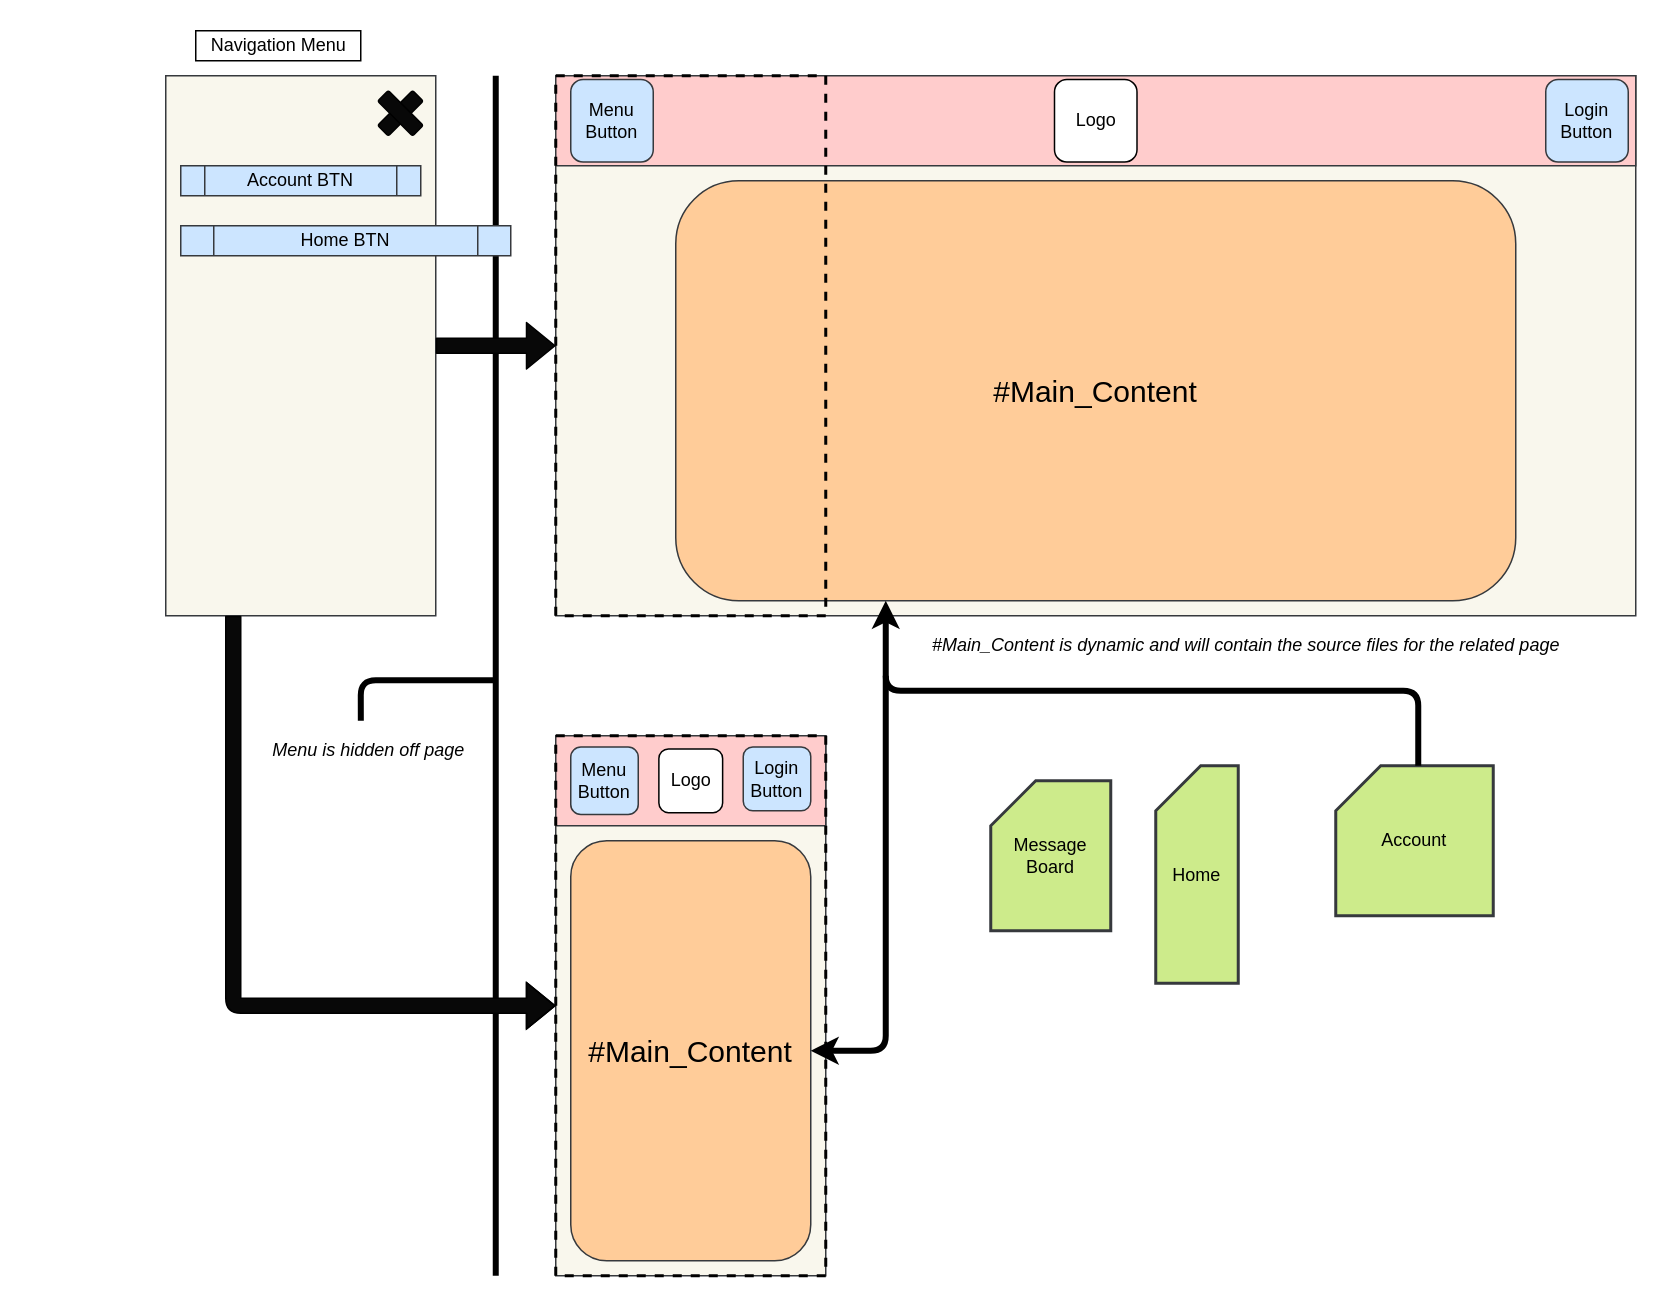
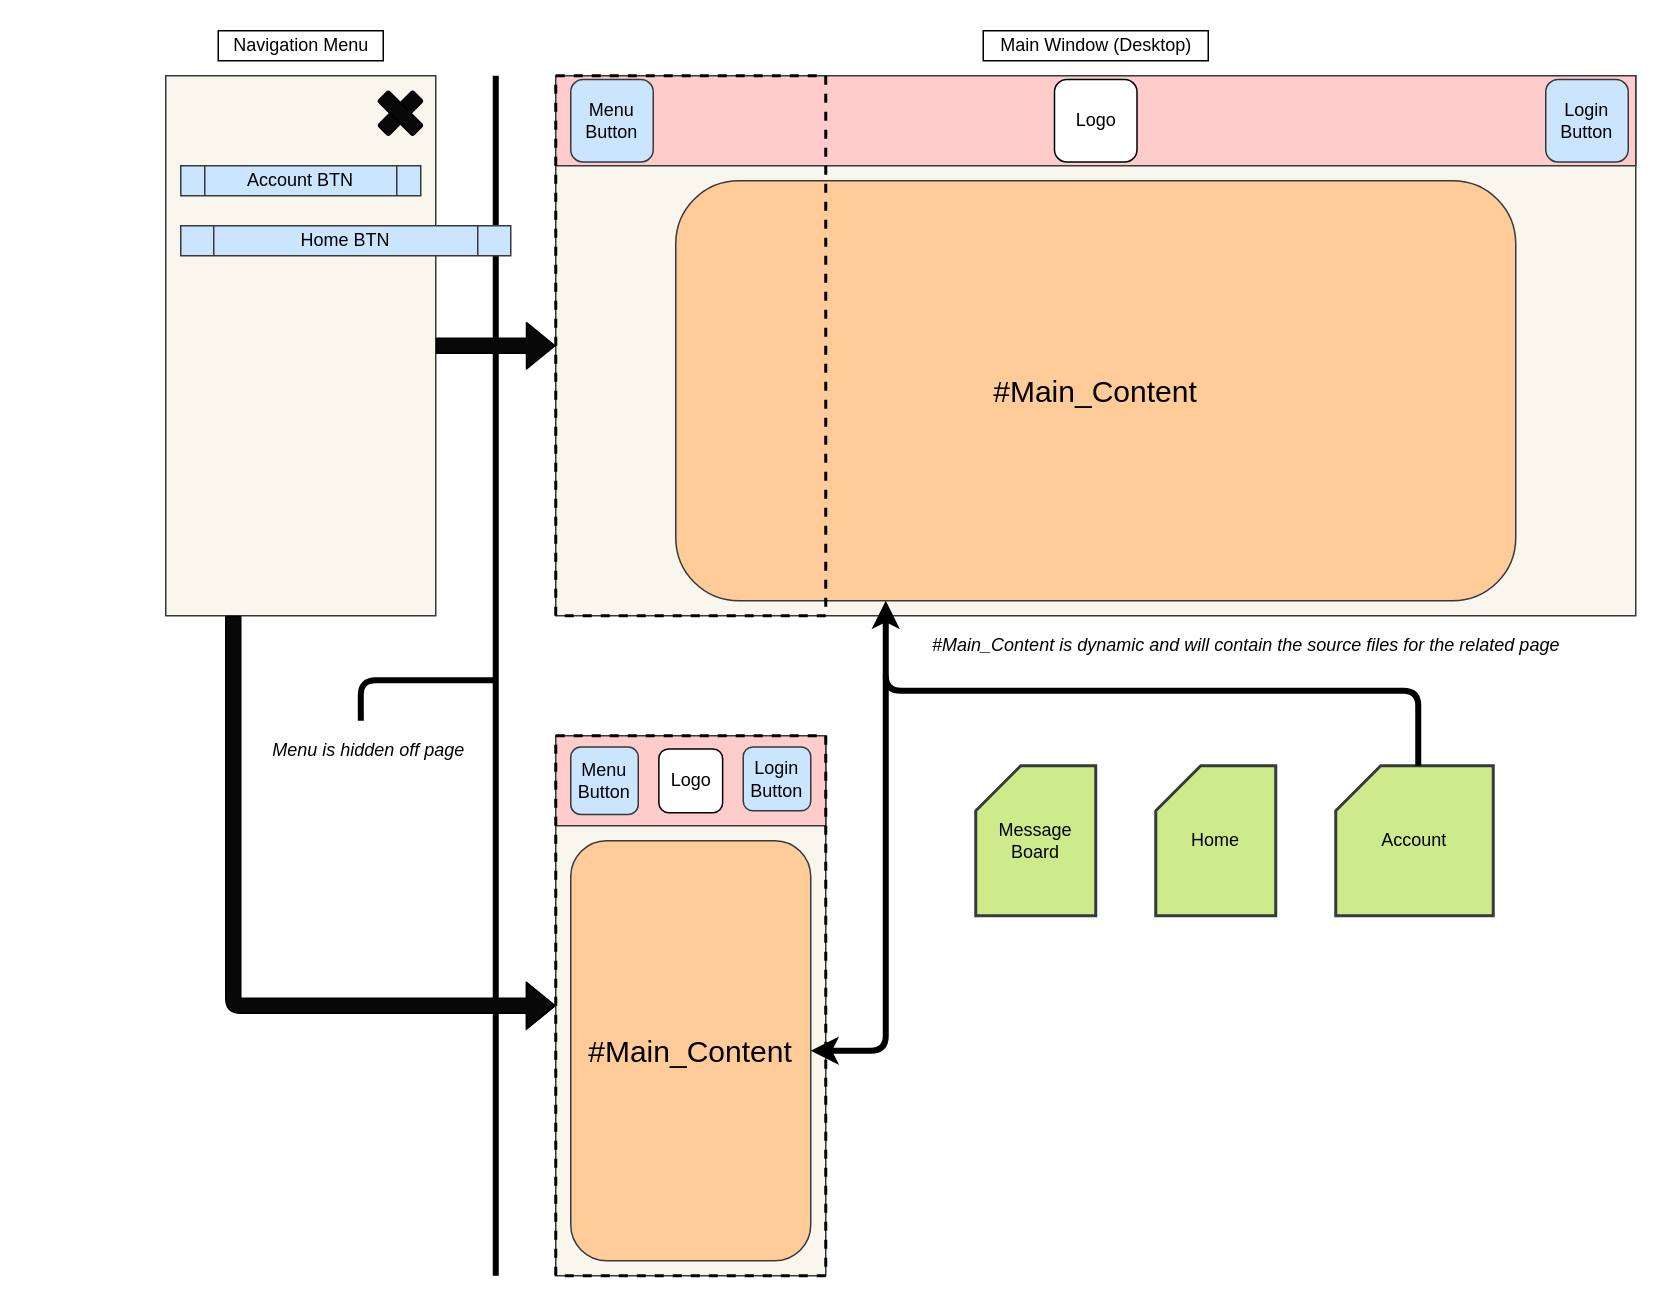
(278, 46) -> (301, 46)
none -> (1096, 46)
(1051, 856) -> (1036, 841)
(1197, 875) -> (1216, 841)
